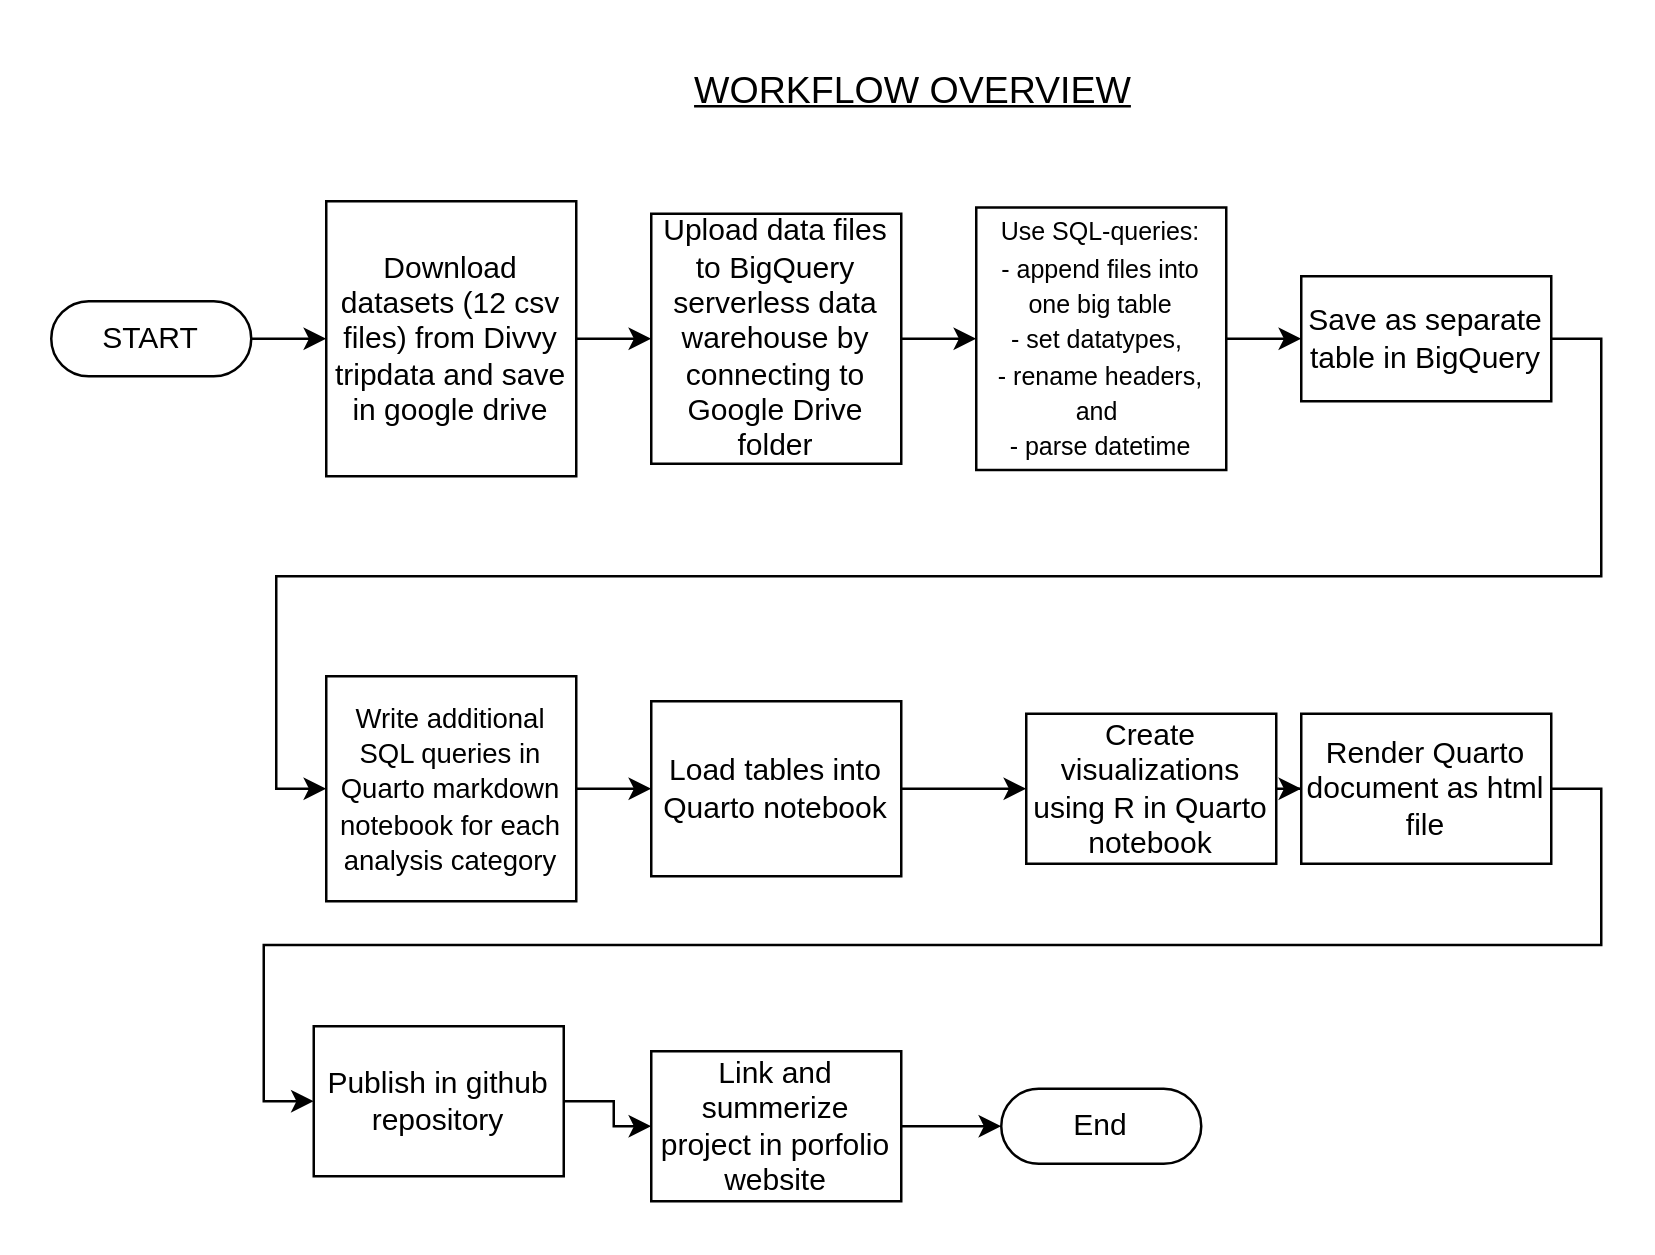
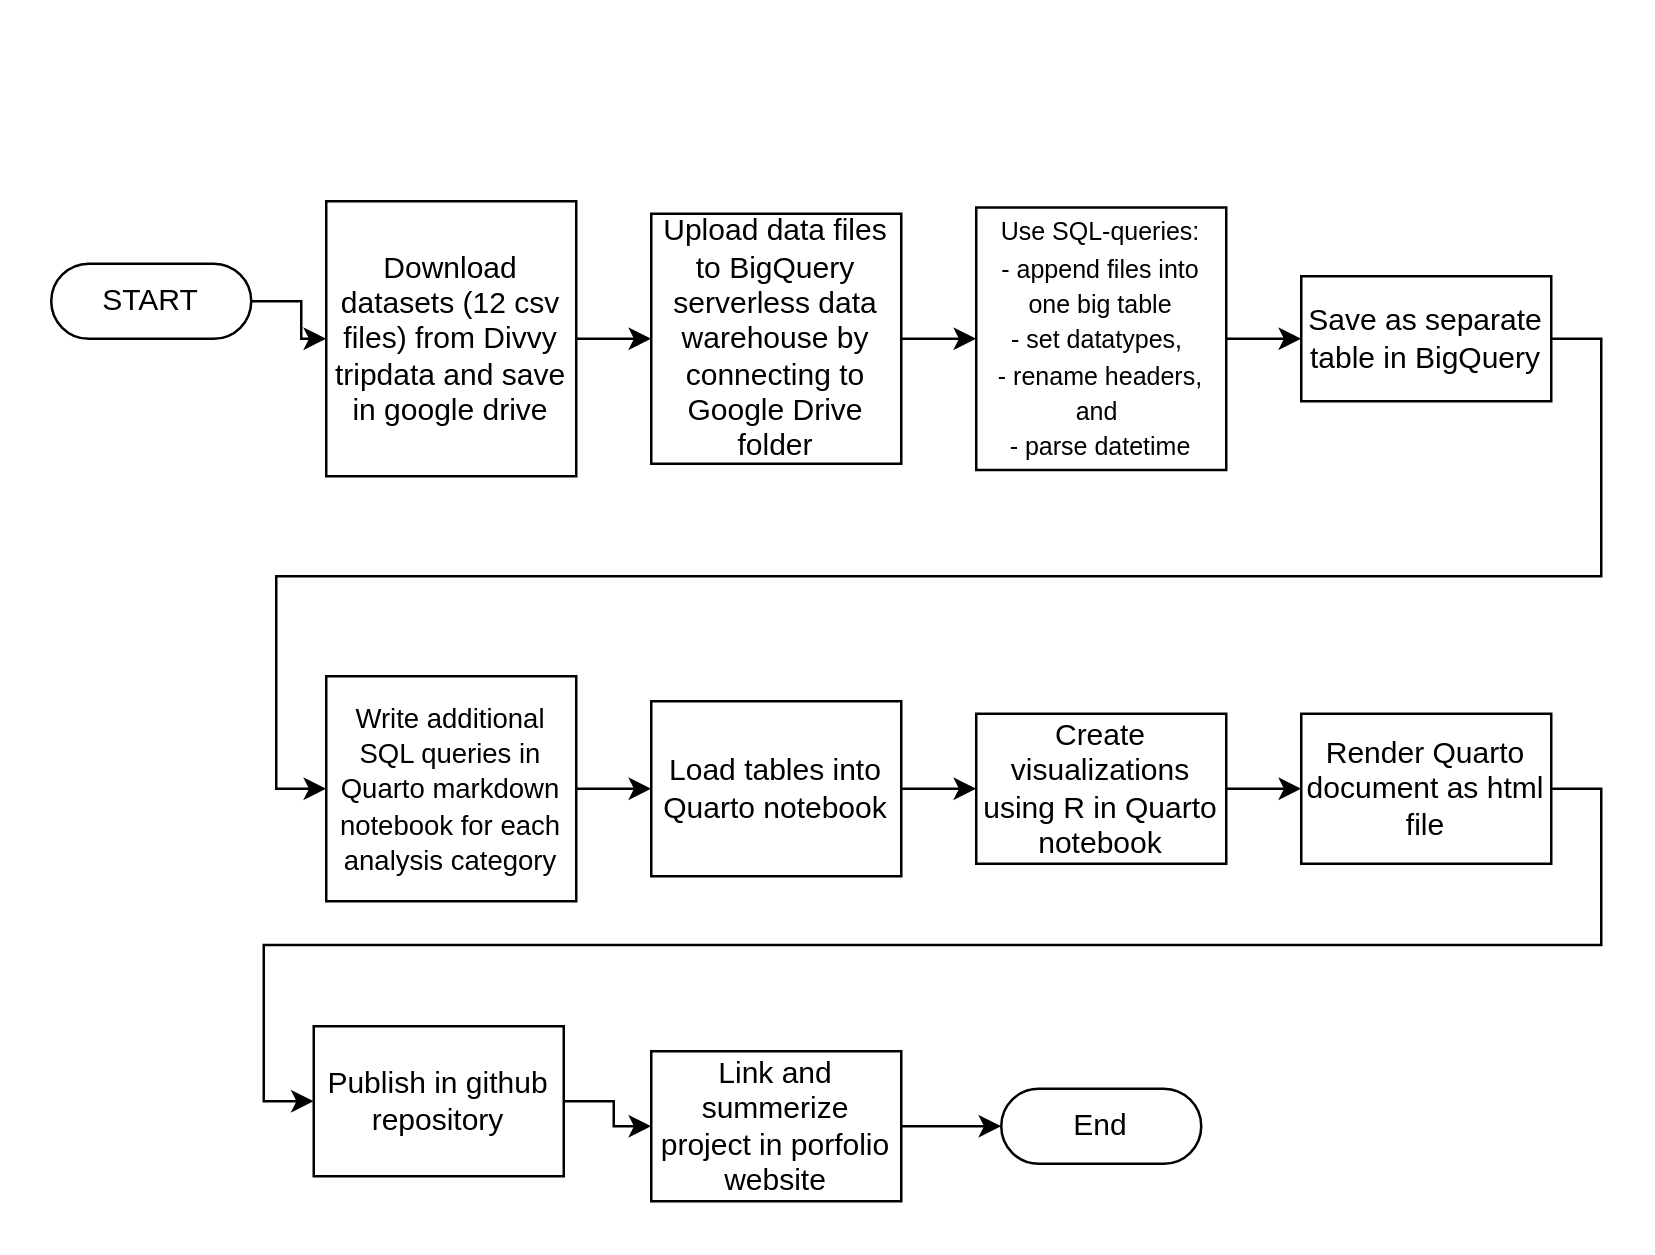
(914, 89) -> none
(151, 339) -> (151, 301)
(1151, 789) -> (1101, 789)
